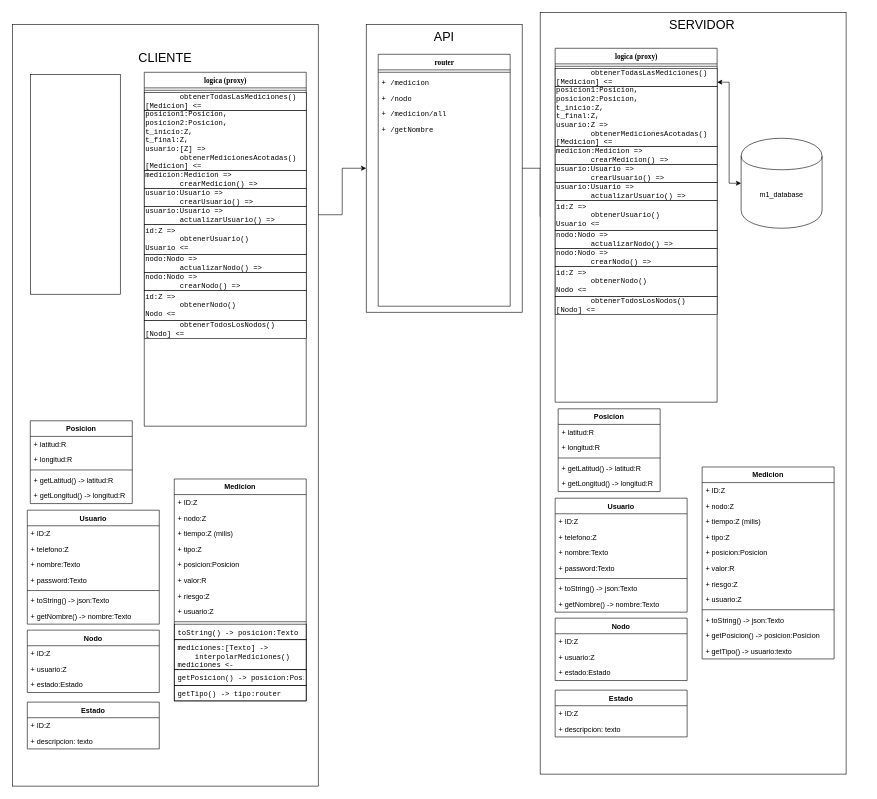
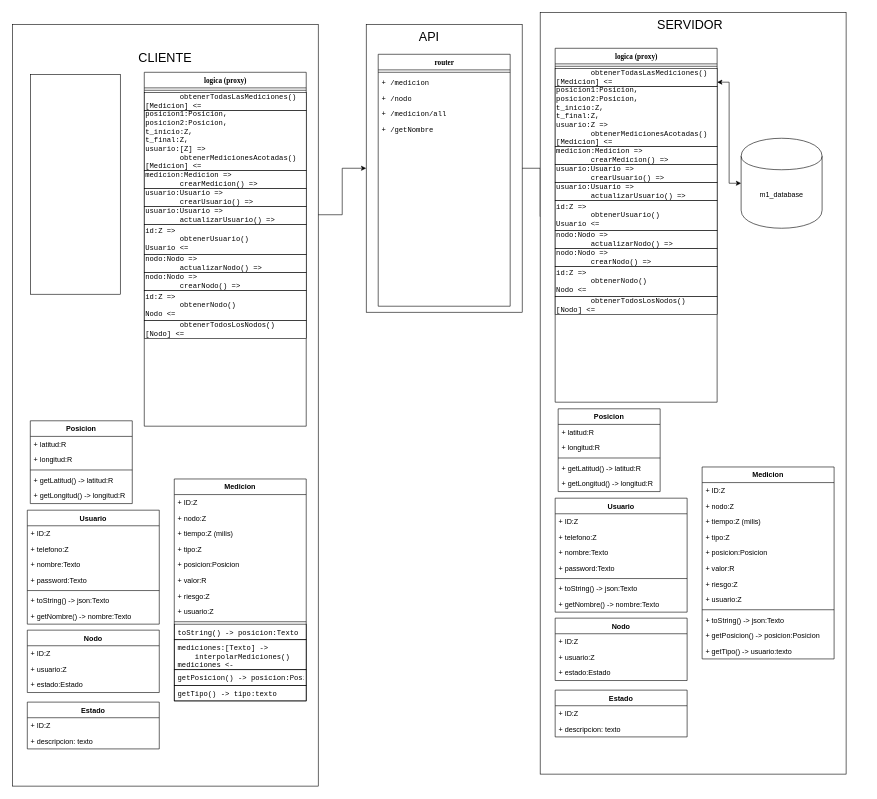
(702, 24) -> (690, 24)
(444, 36) -> (429, 36)
(221, 694) -> (219, 694)
